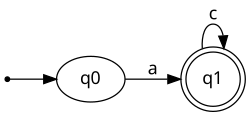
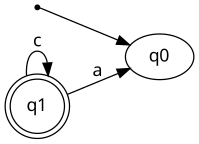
(146, 79) -> (93, 84)
